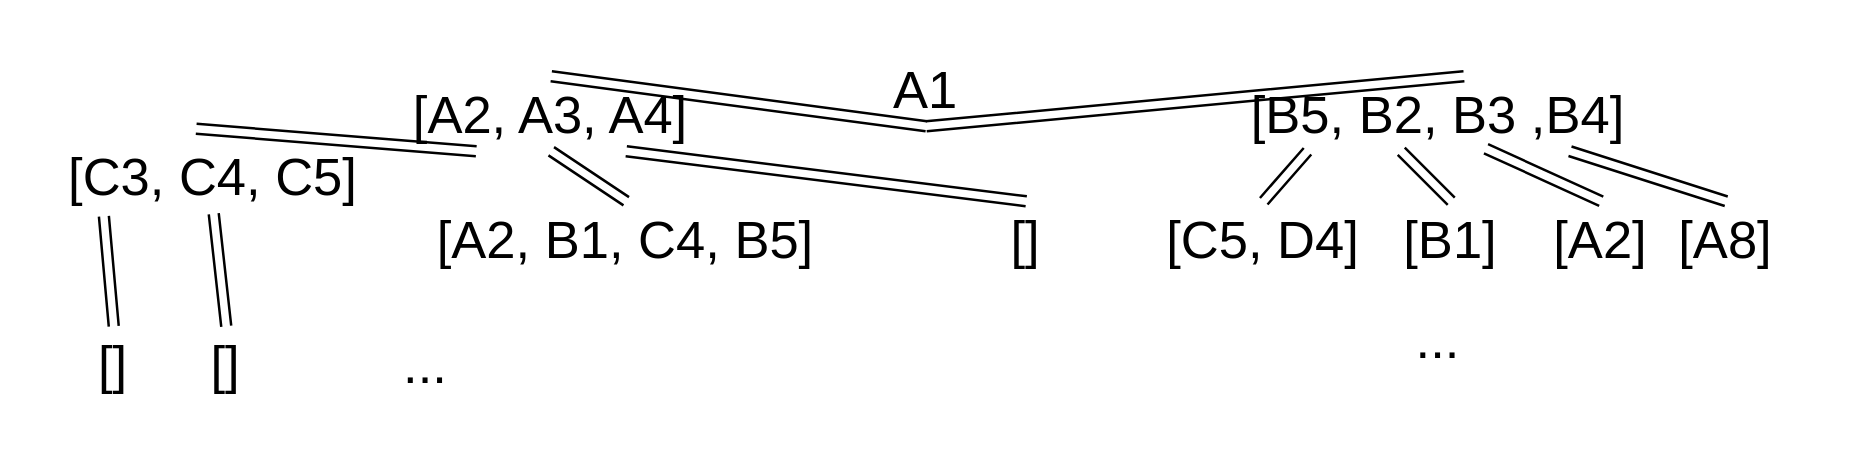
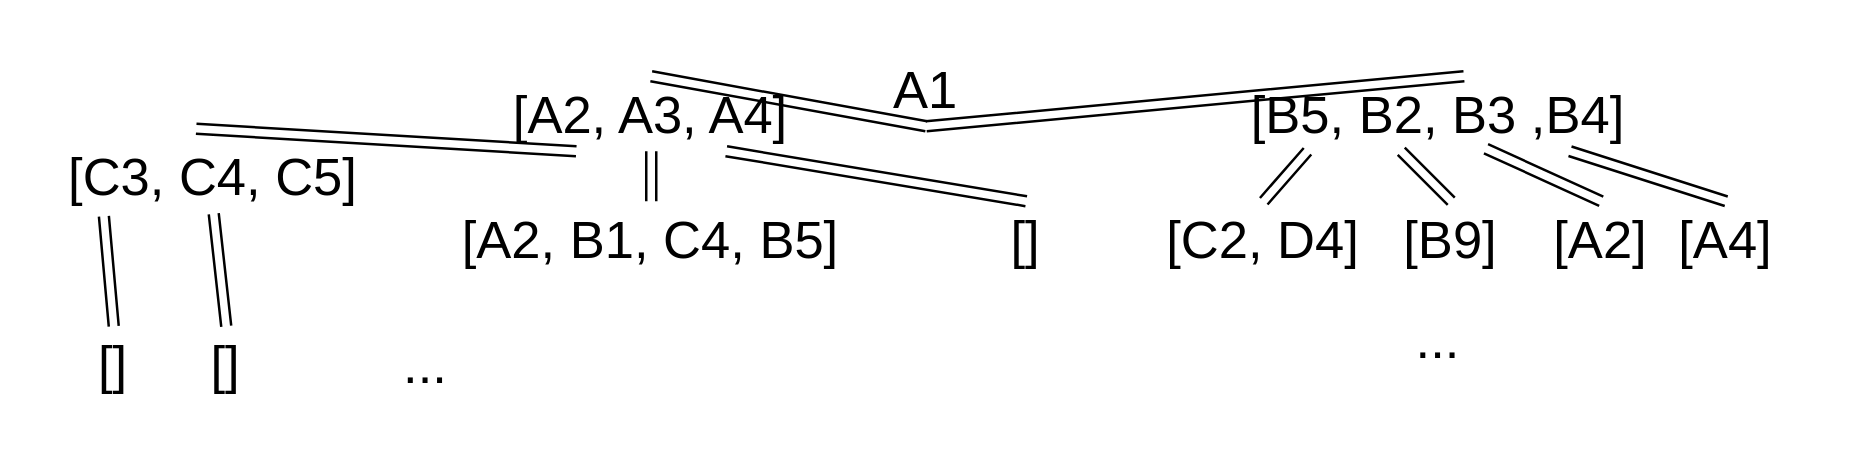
(551, 114) -> (651, 114)
(626, 239) -> (651, 239)
(1264, 239) -> (1264, 239)
(1451, 239) -> (1451, 239)
(1726, 239) -> (1726, 239)
